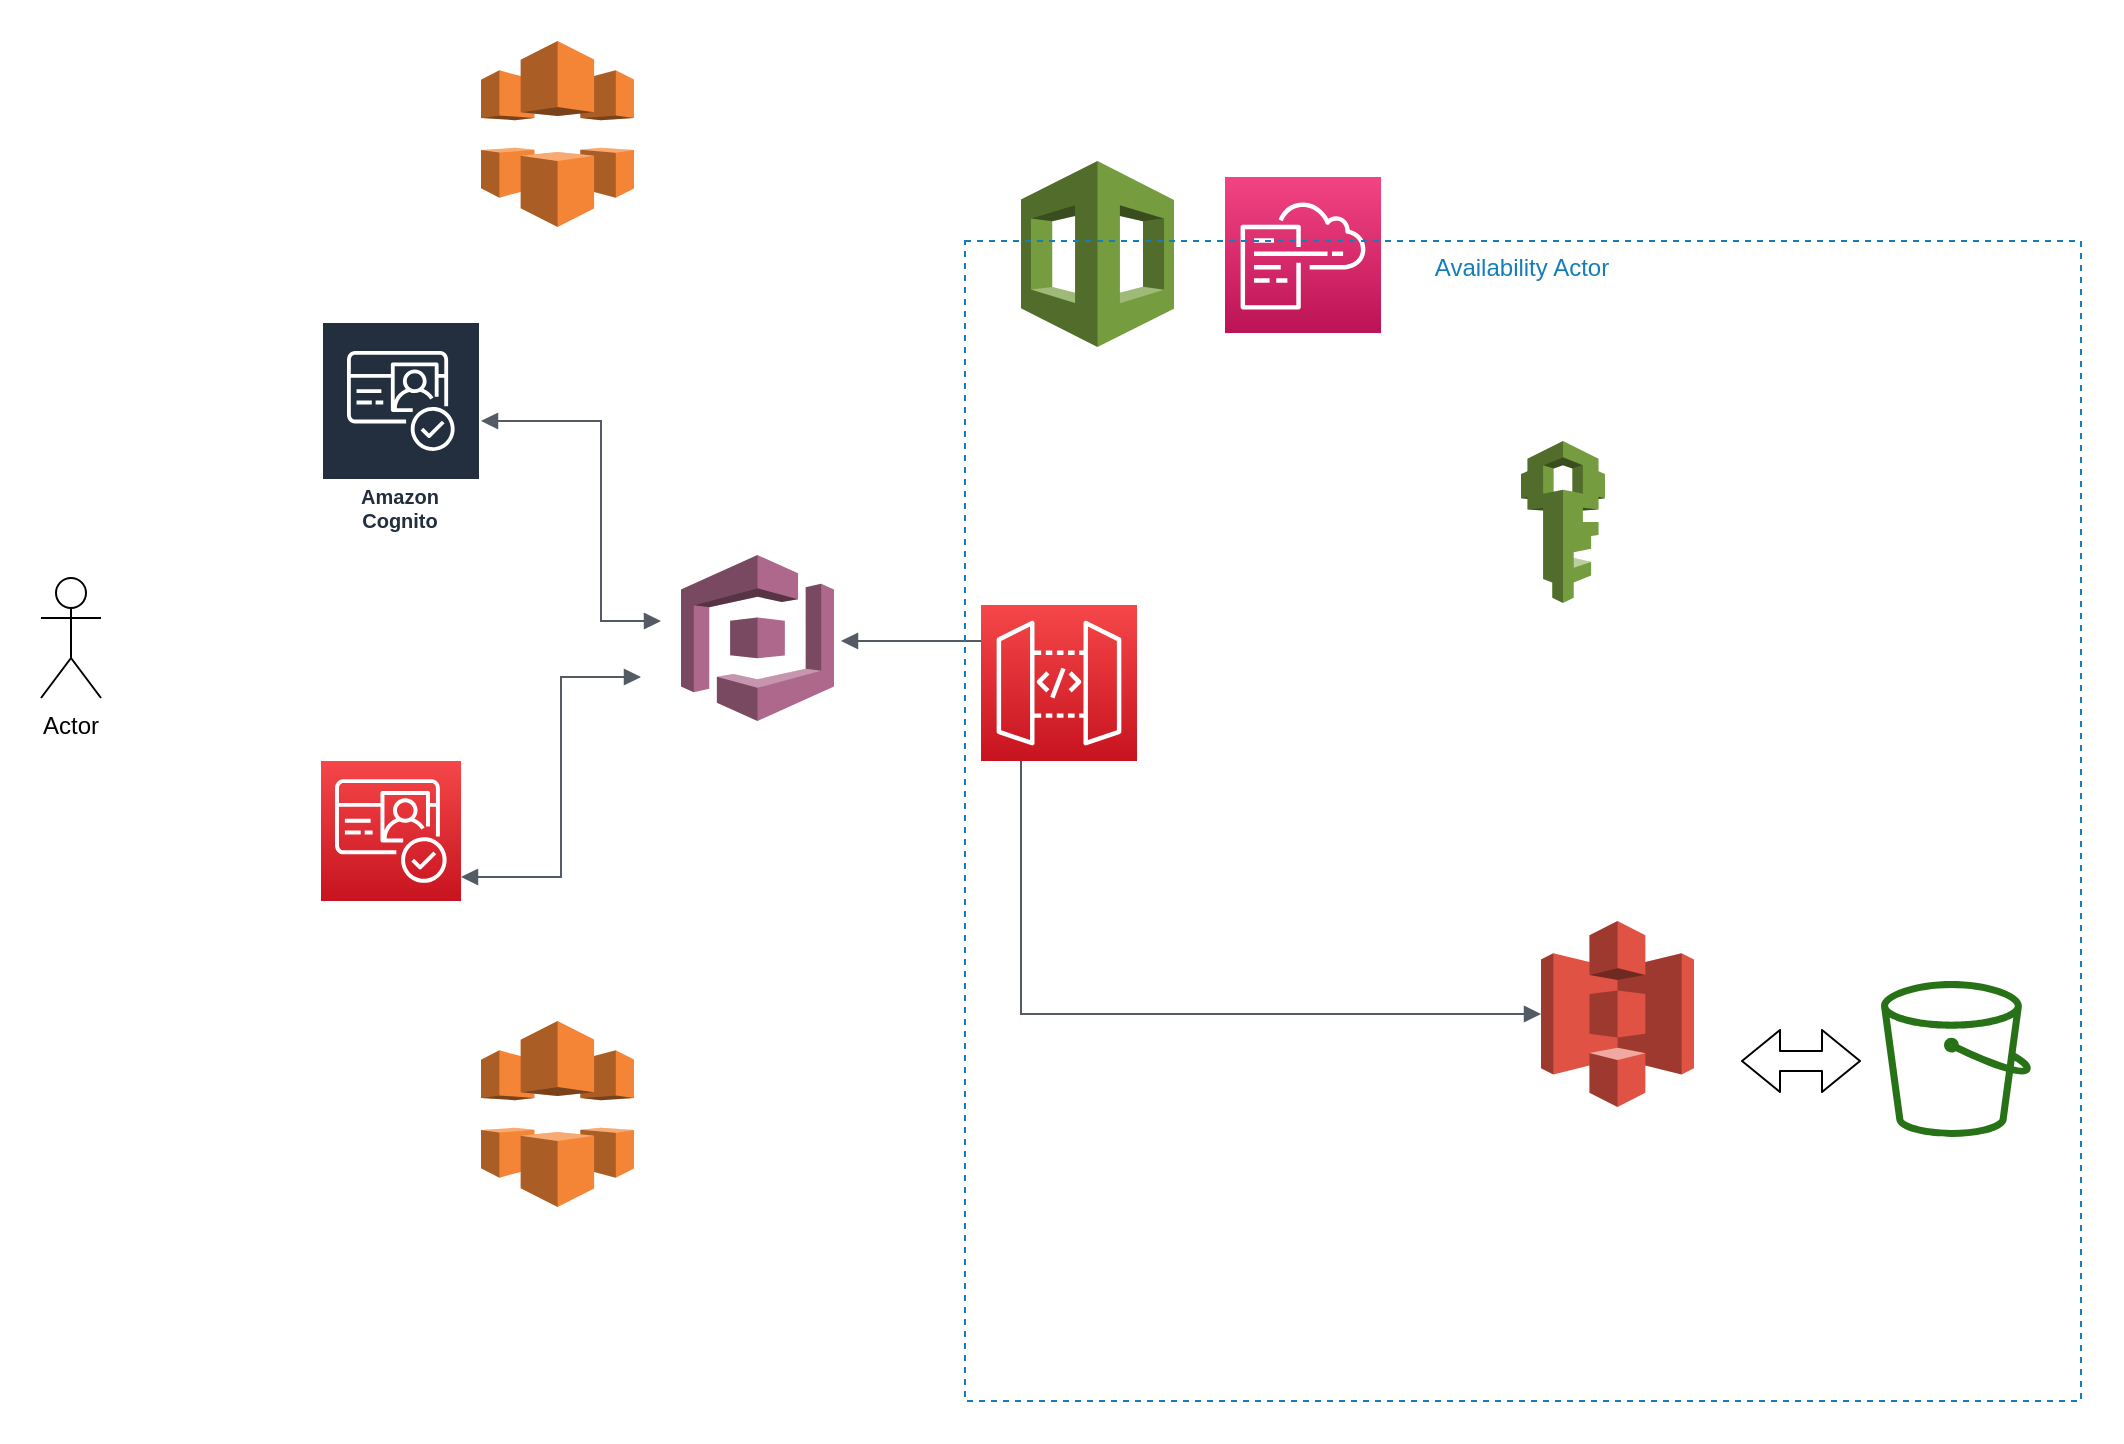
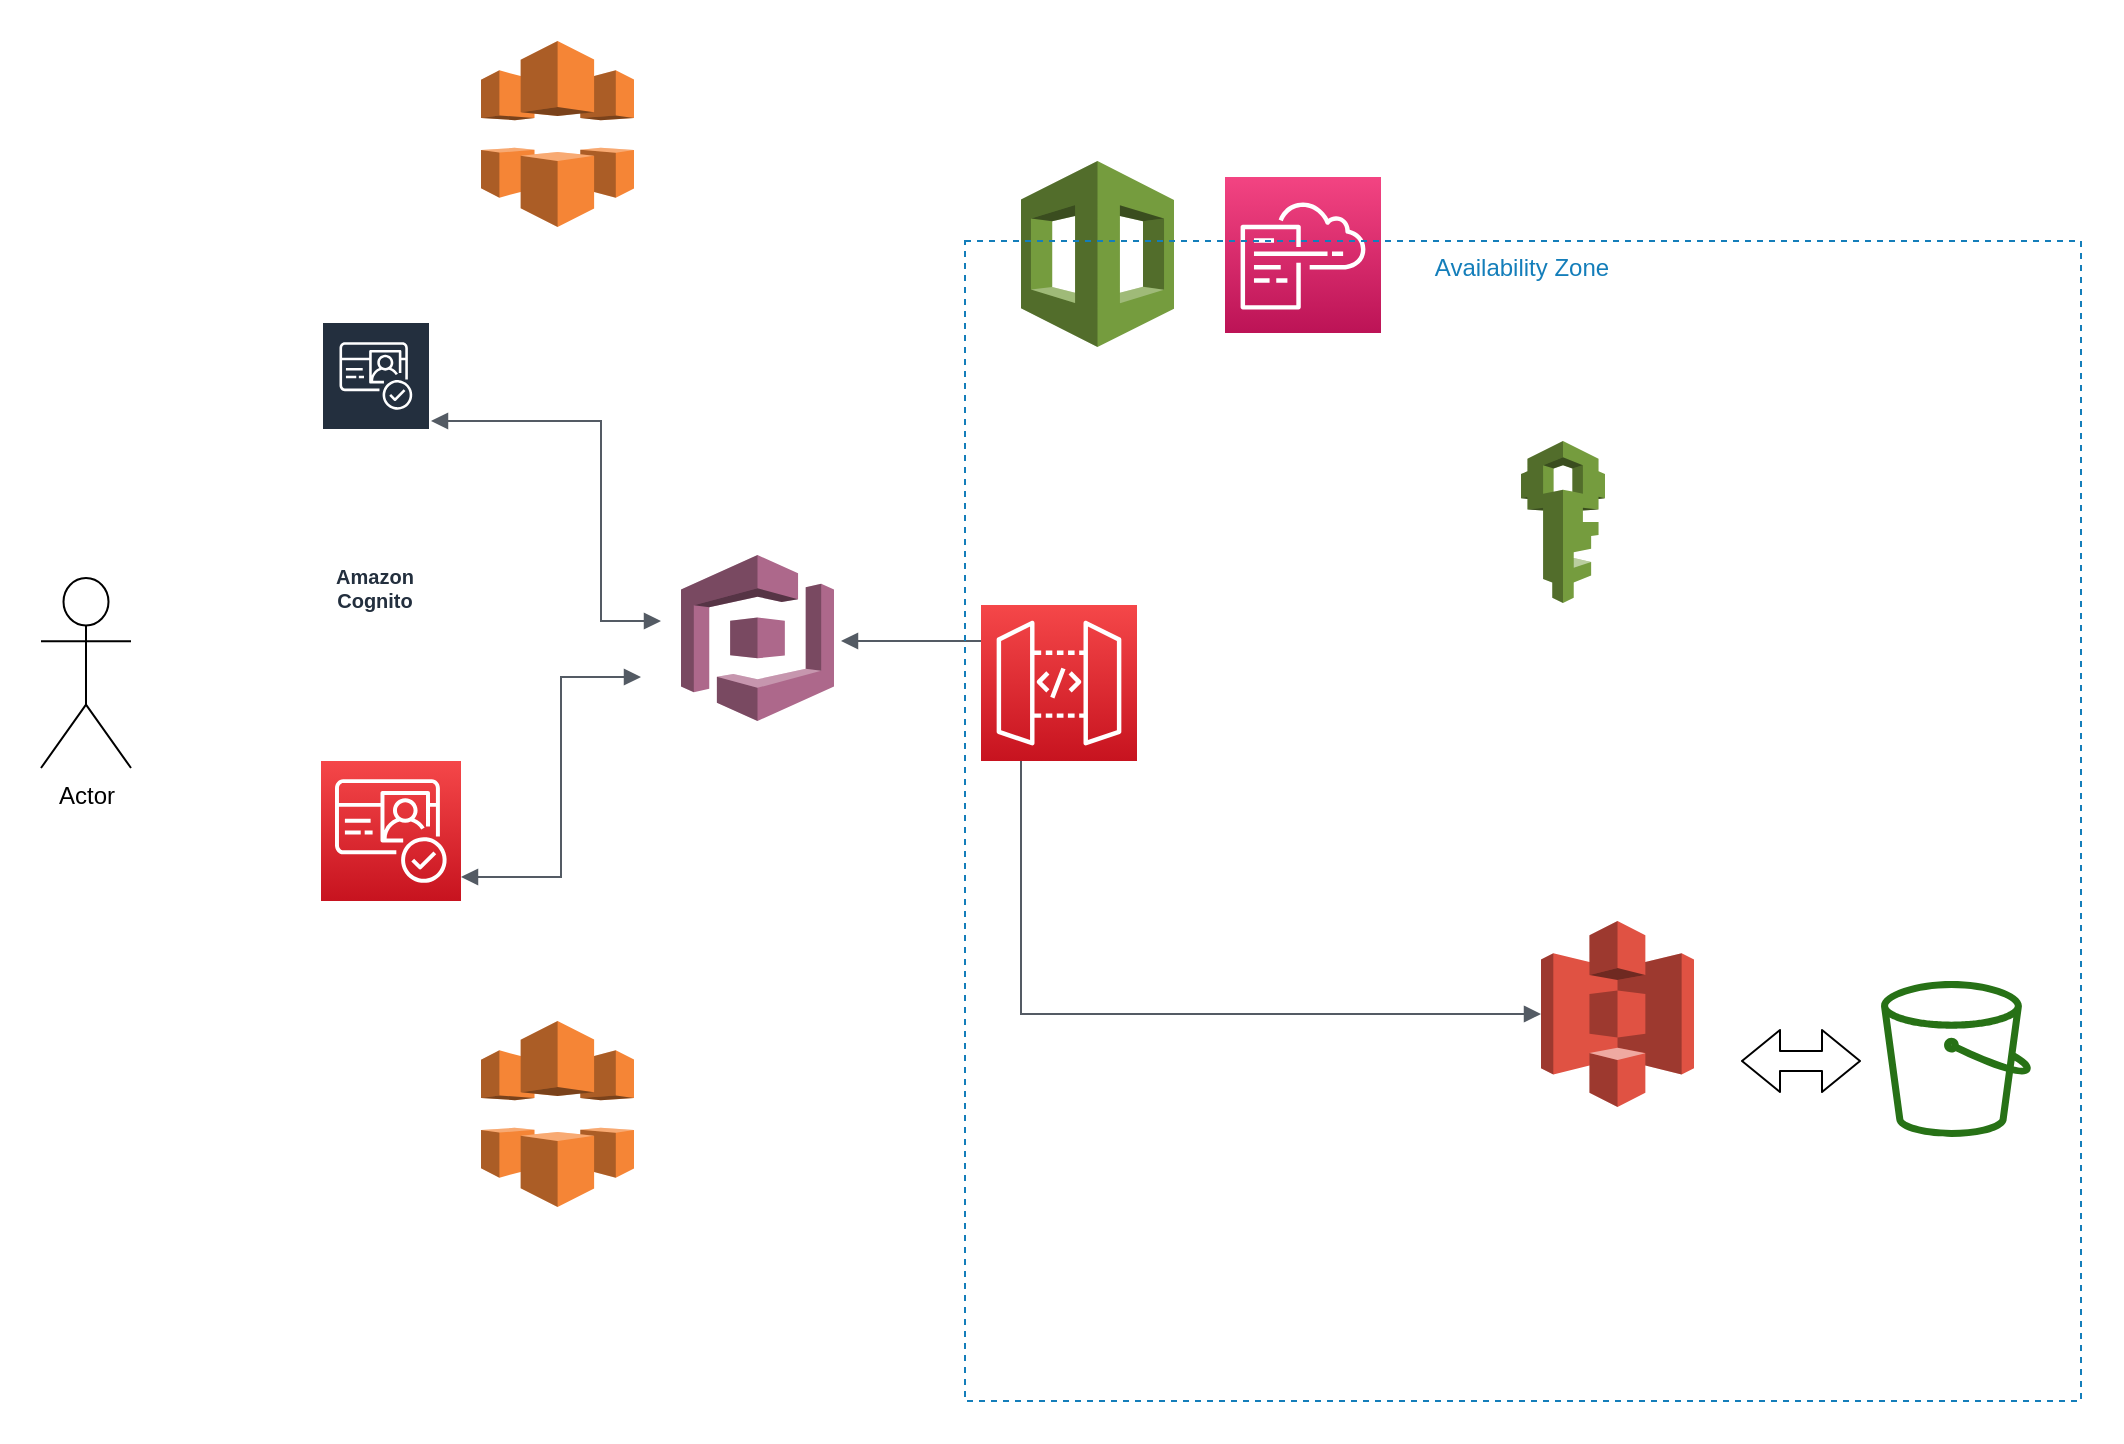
(1522, 268) -> (1522, 268)
(401, 431) -> (376, 471)
(71, 638) -> (86, 673)
